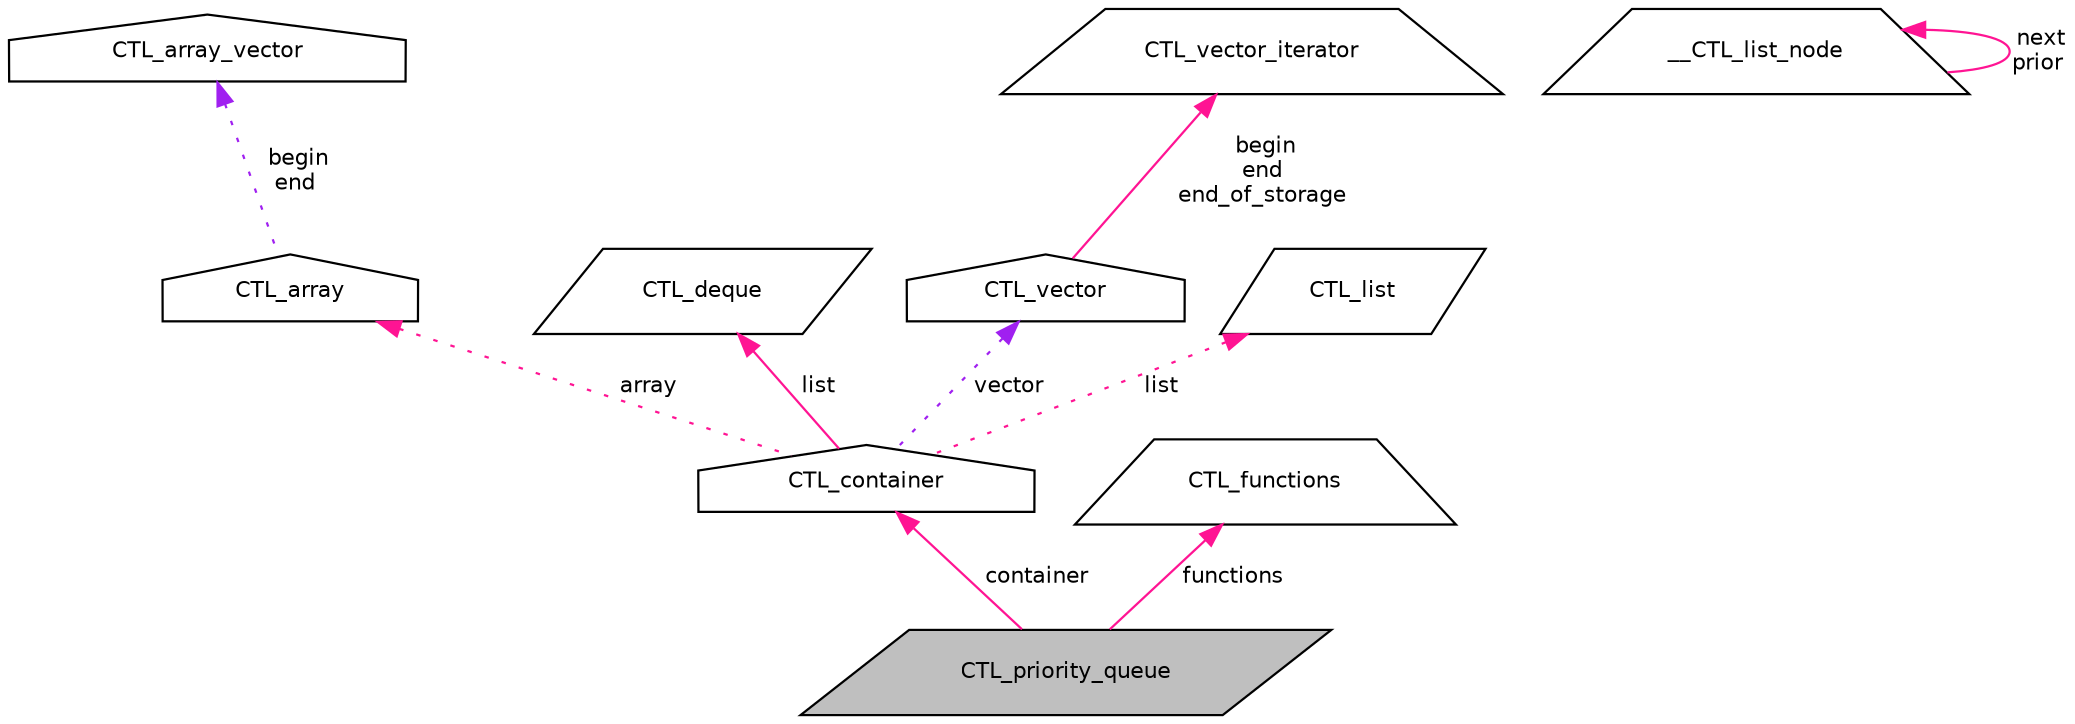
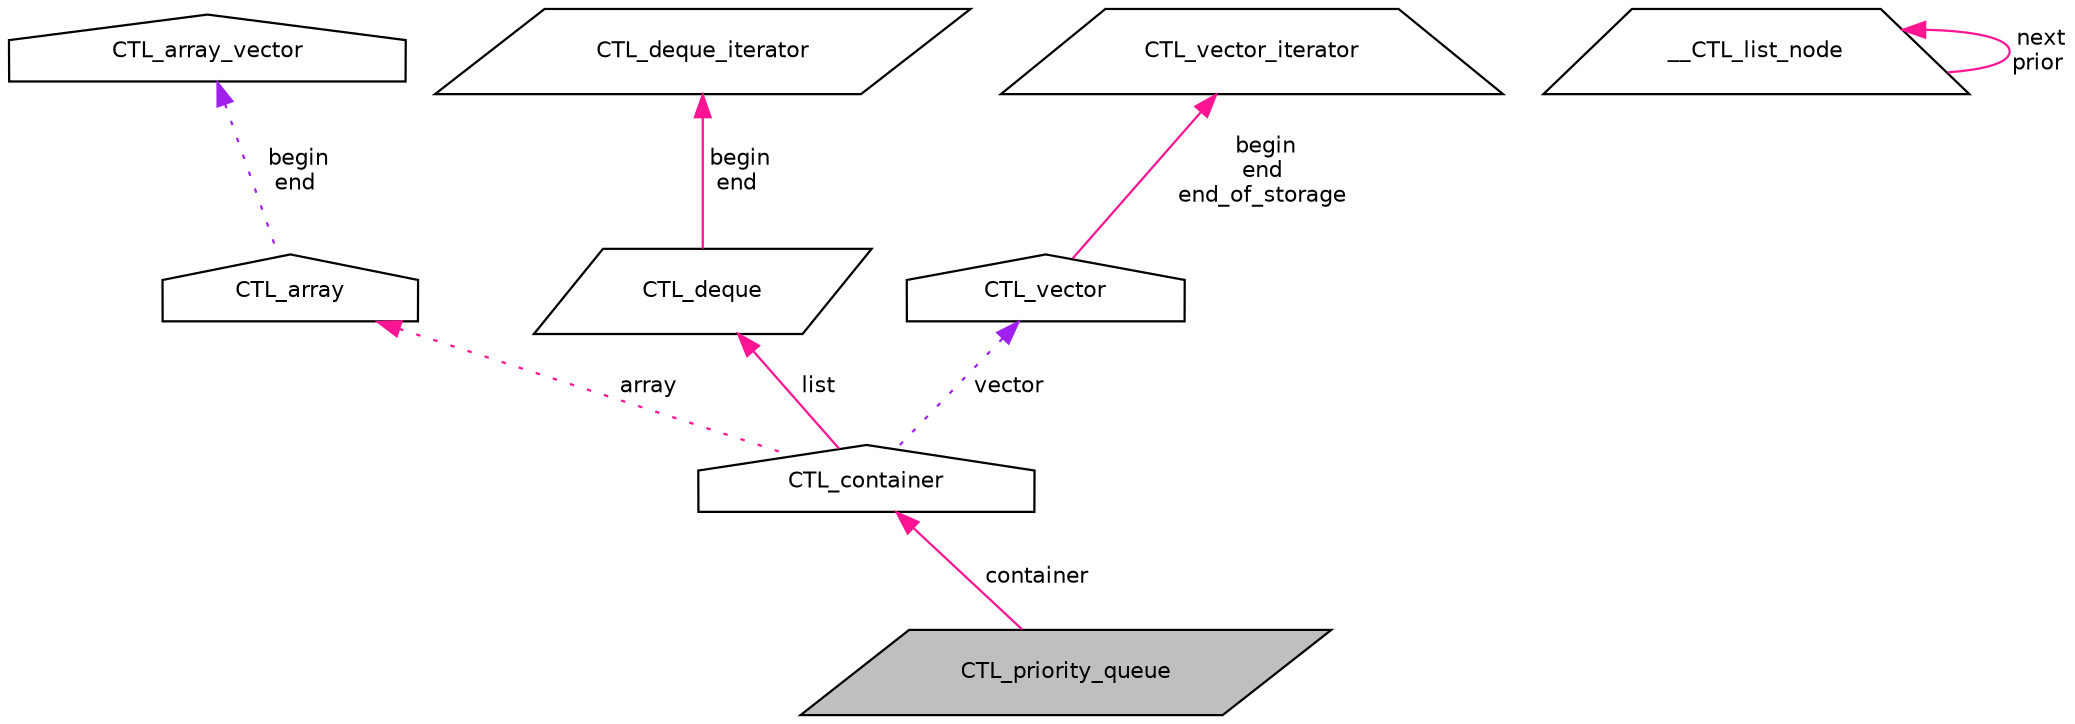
none -> (703, 52)
(1353, 291) -> none
(1265, 482) -> none
